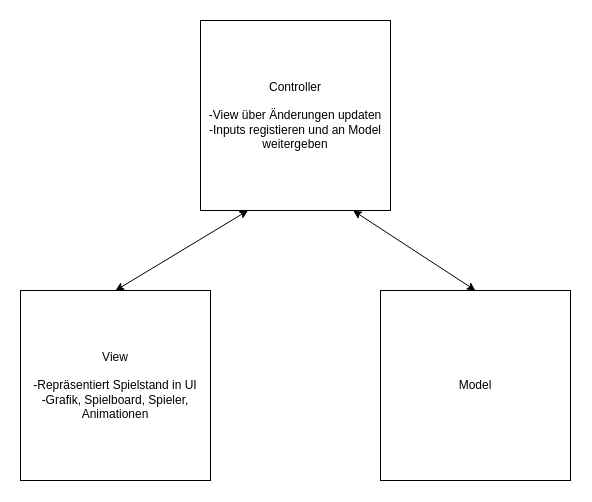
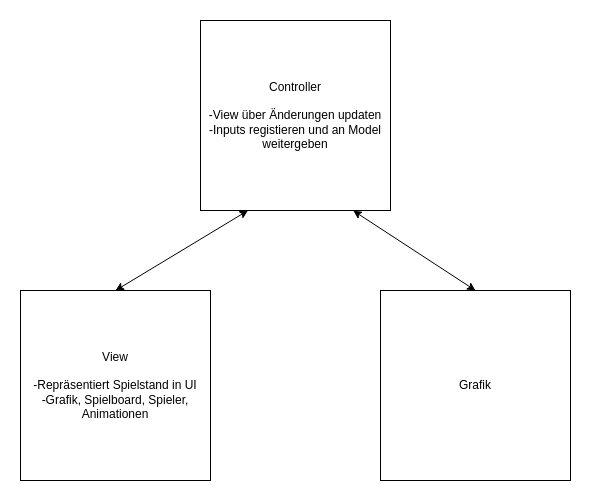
(476, 386) -> (476, 386)
